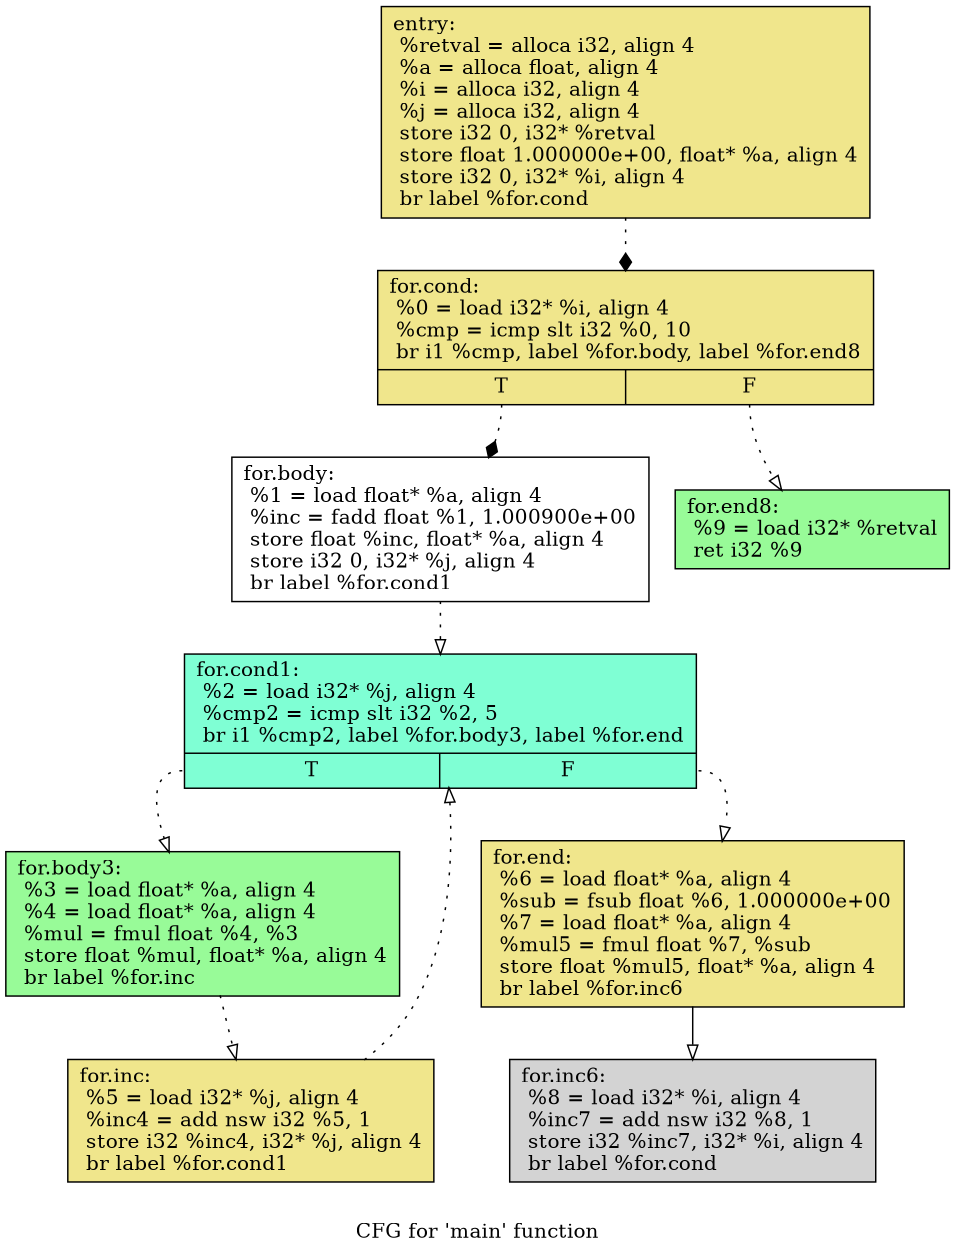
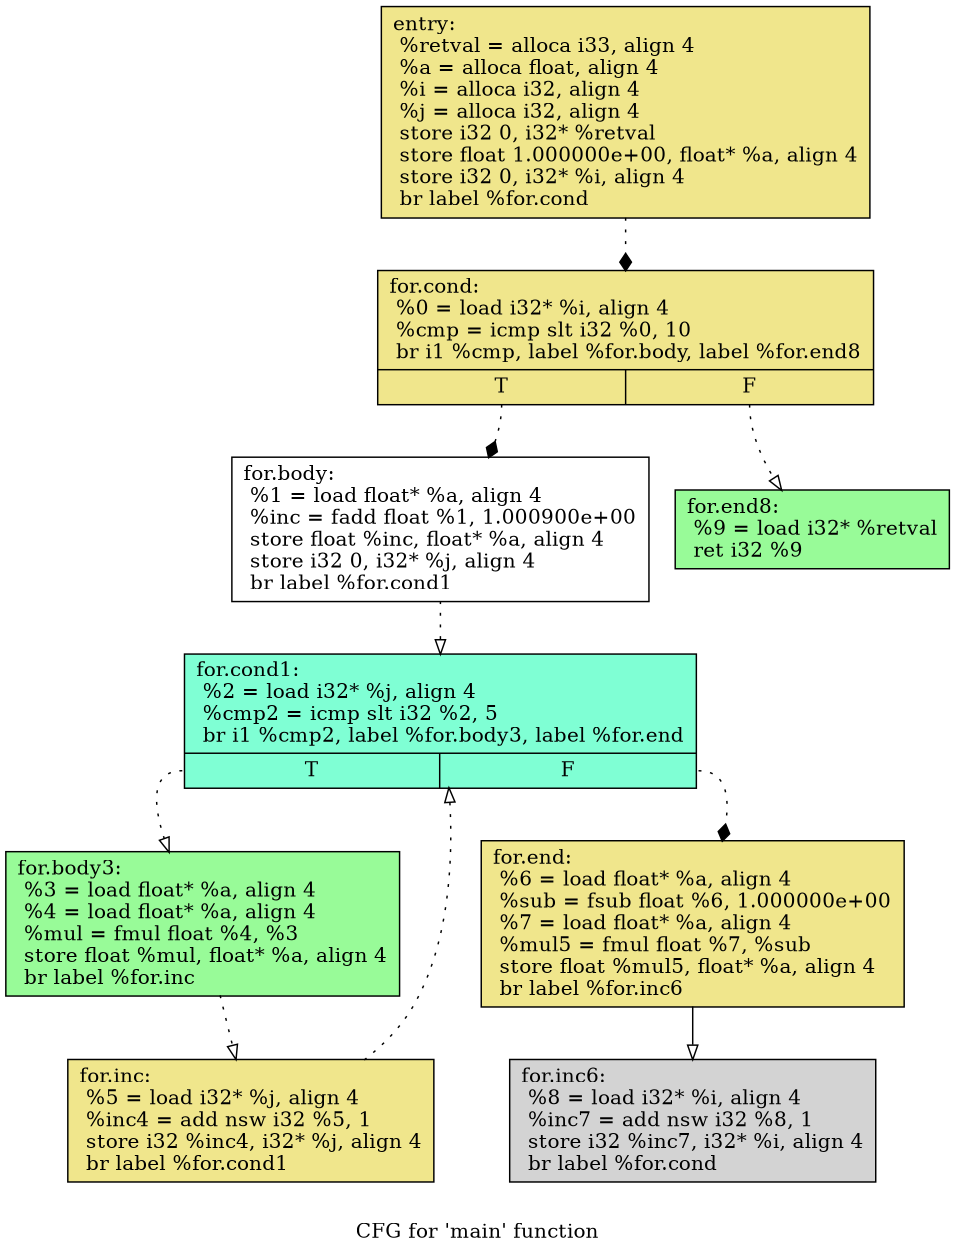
(545, 46) -> (545, 46)
(725, 789) -> (725, 789)
